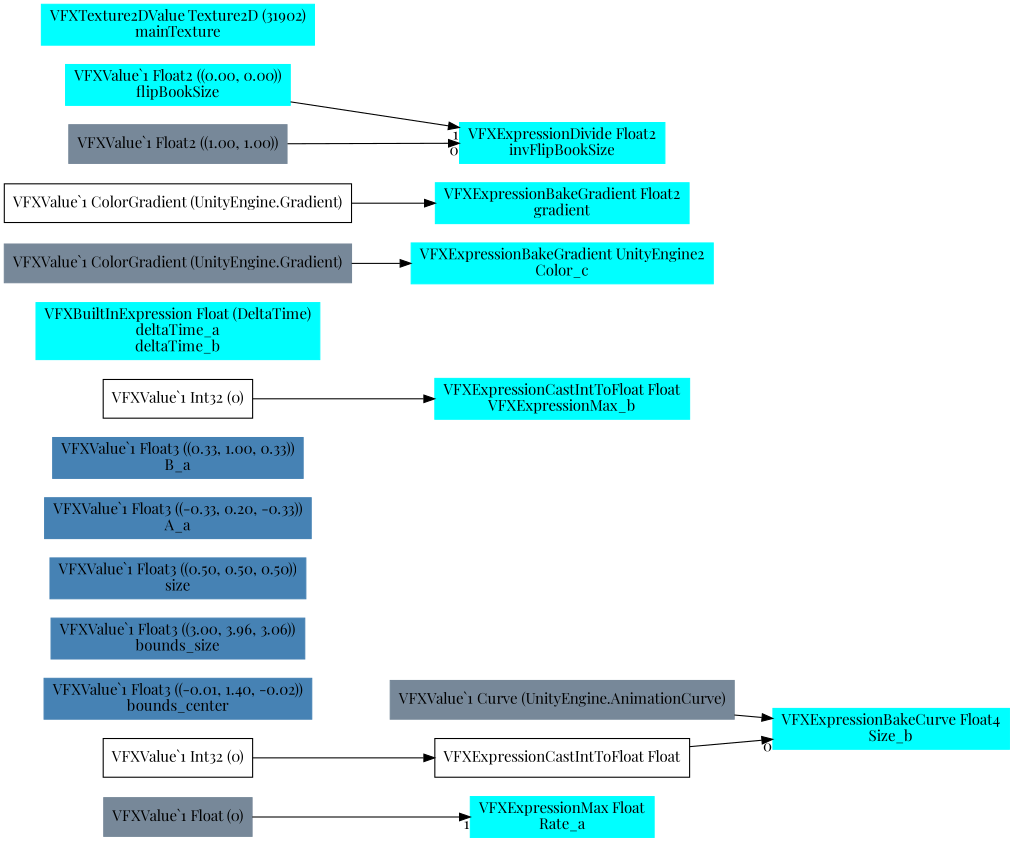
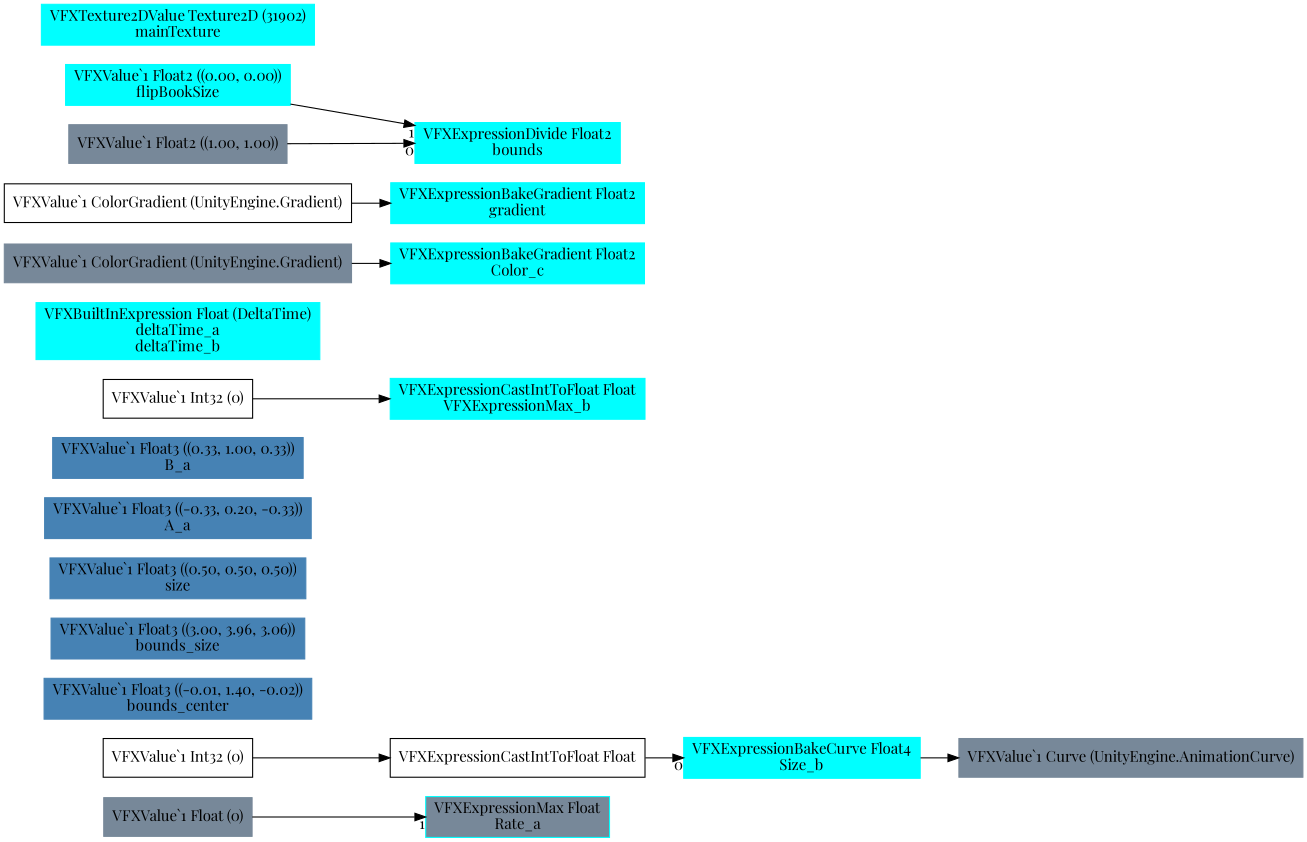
(562, 143) -> (518, 143)
(562, 263) -> (518, 263)
(748, 716) -> (934, 758)
(562, 817) -> (518, 817)
